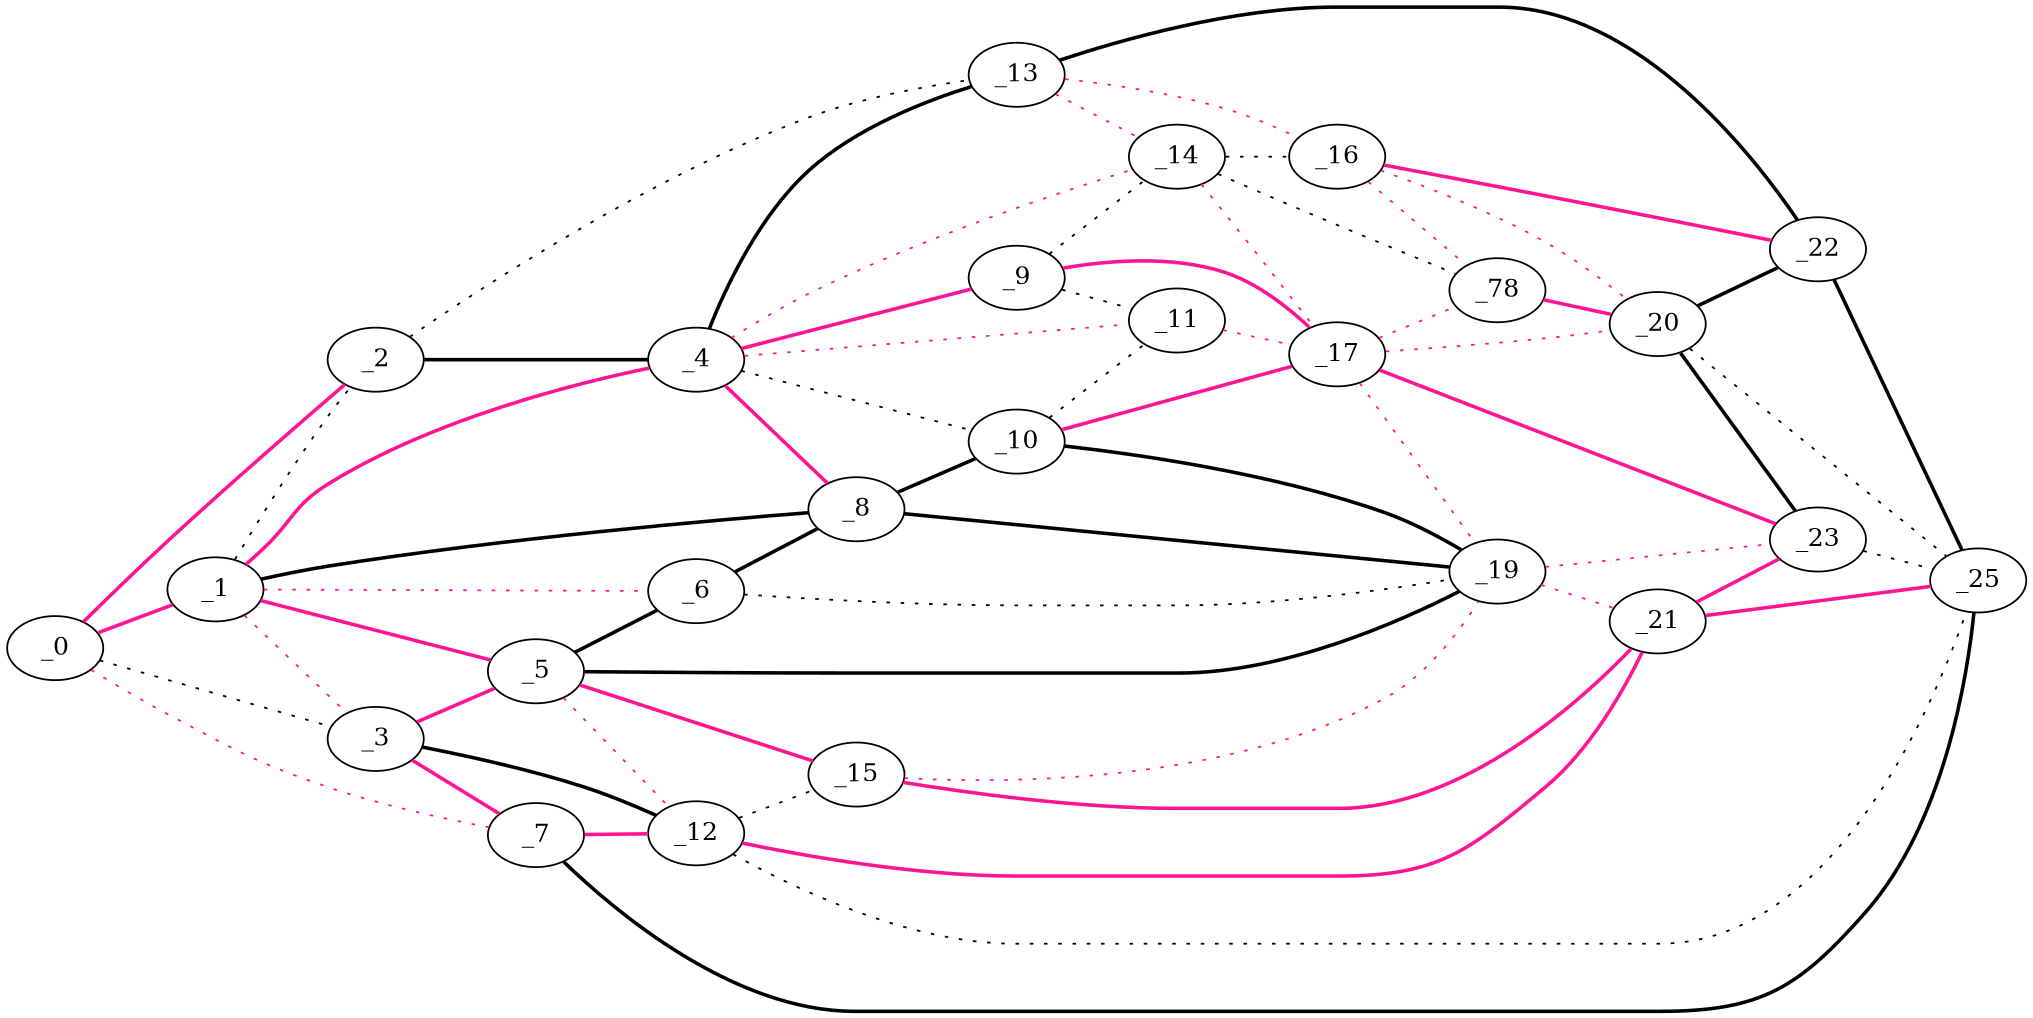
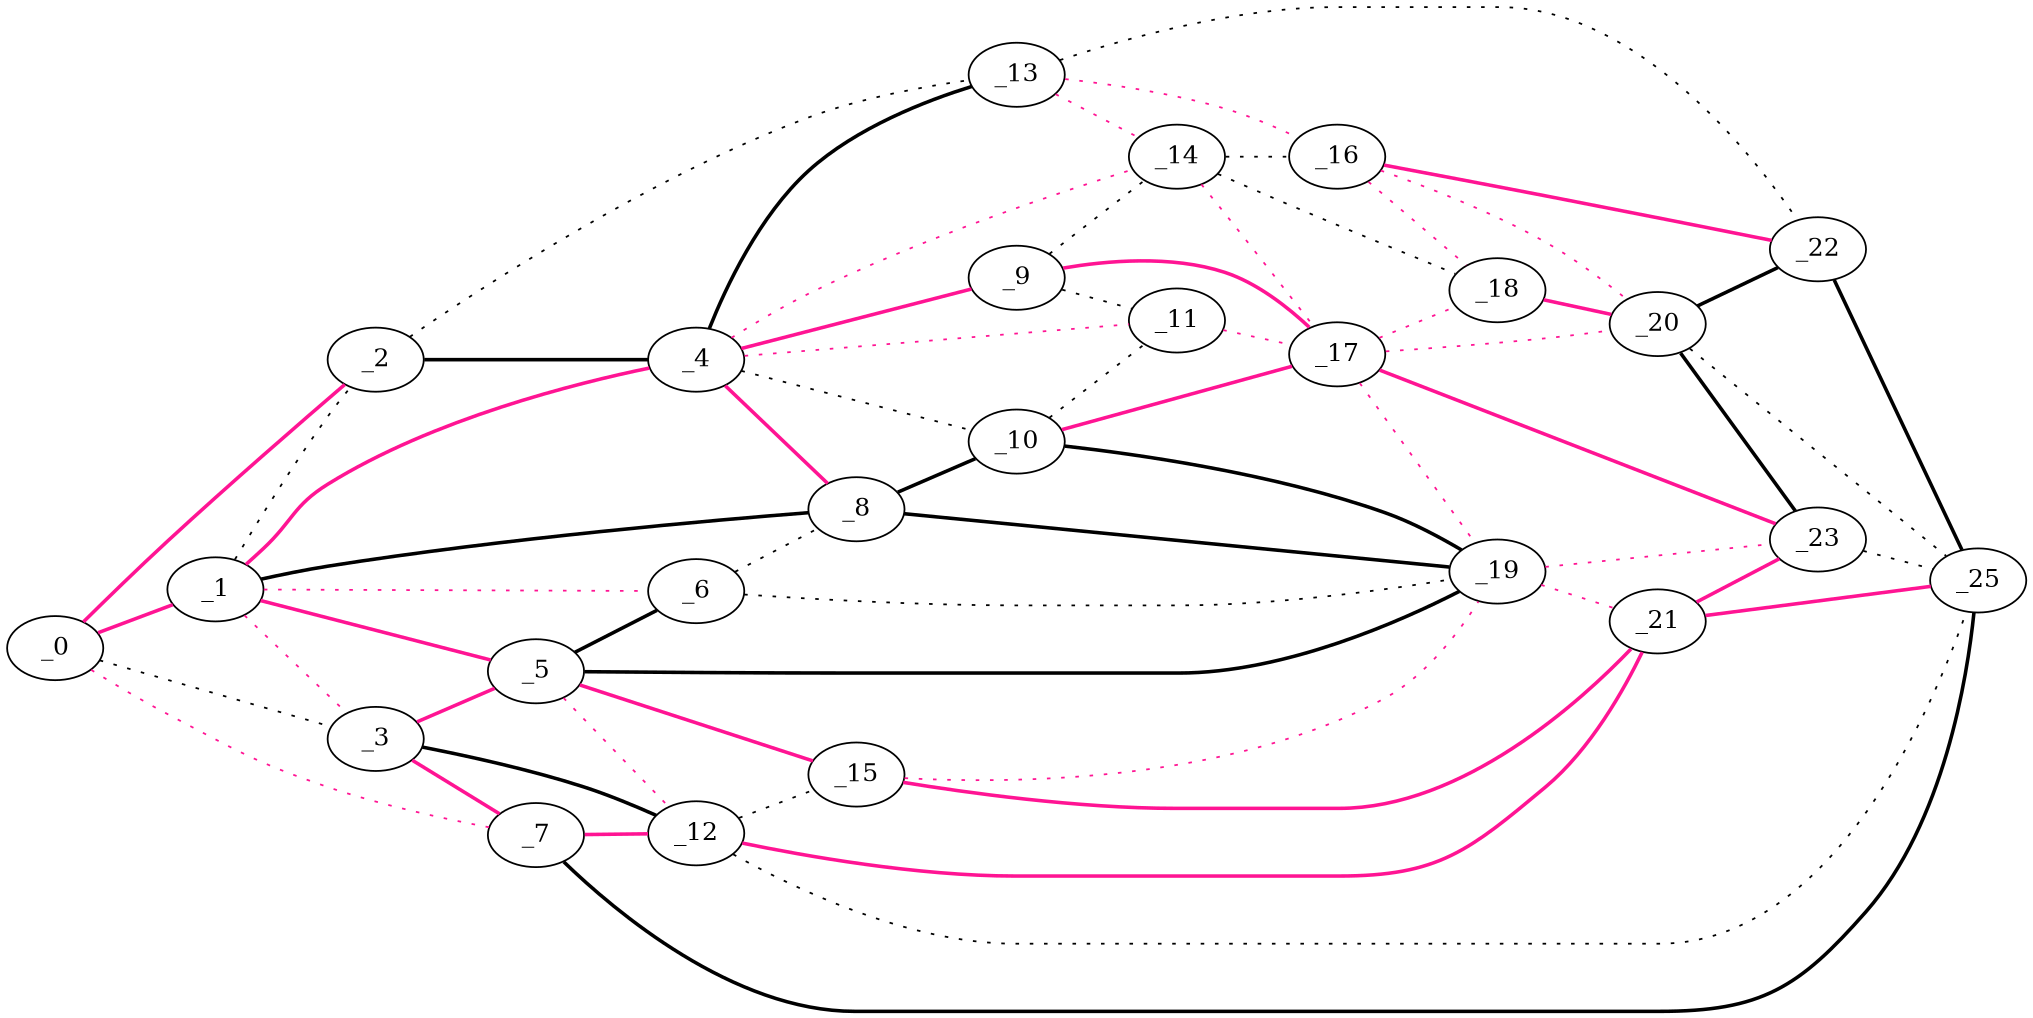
(1466, 7) -> (1466, 7)
(1497, 290) -> (1497, 290)
(776, 550) -> (776, 550)
